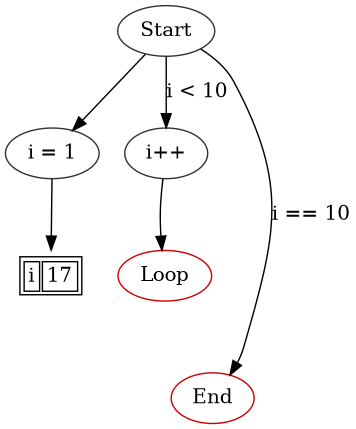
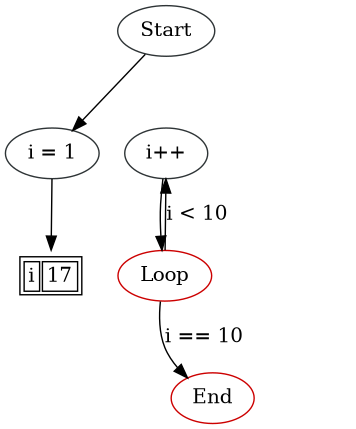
(166, 85) -> (165, 222)
(271, 198) -> (162, 337)
